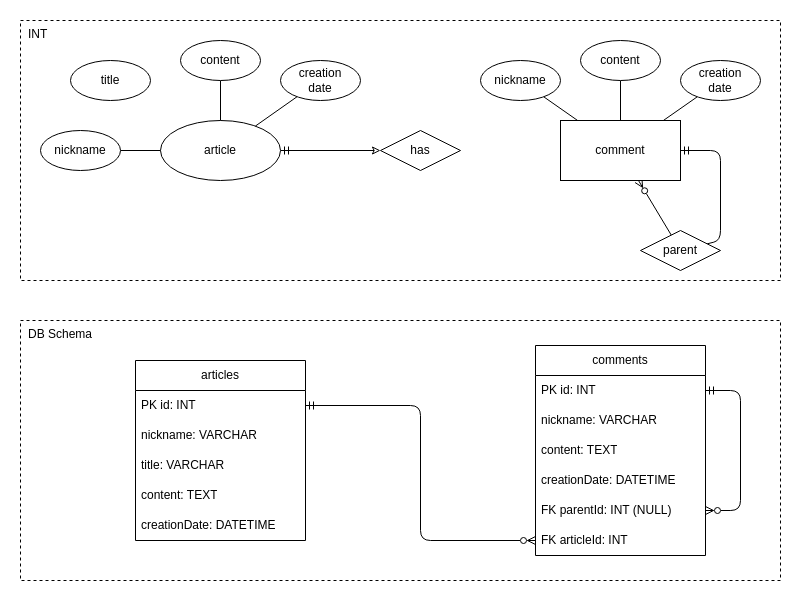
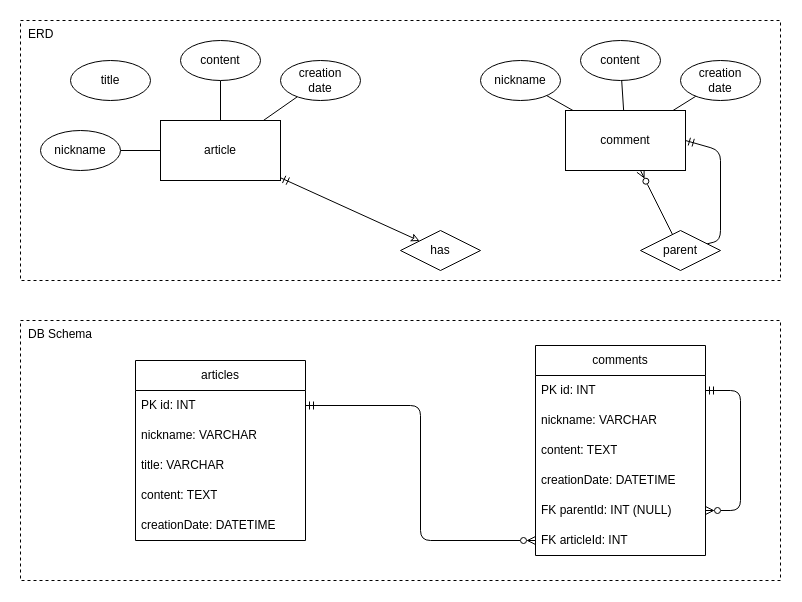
(39, 35) -> (39, 35)
(221, 151) -> (221, 151)
(421, 151) -> (441, 251)
(621, 151) -> (626, 141)
